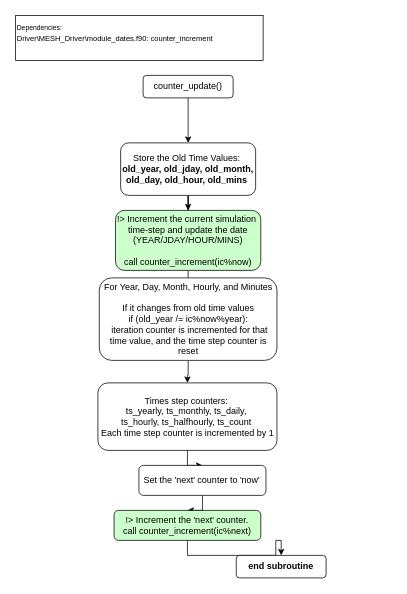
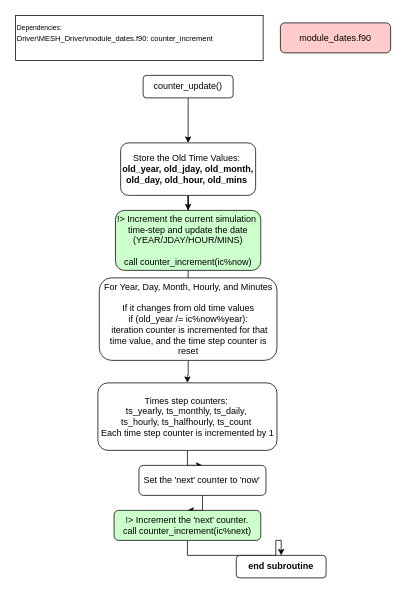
none -> (335, 38)
